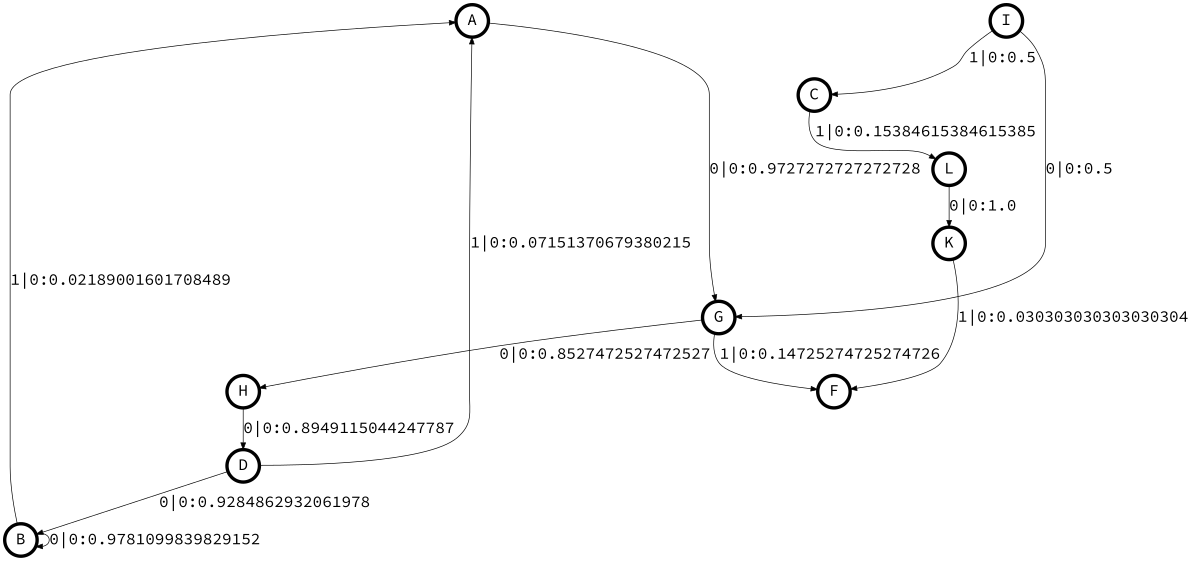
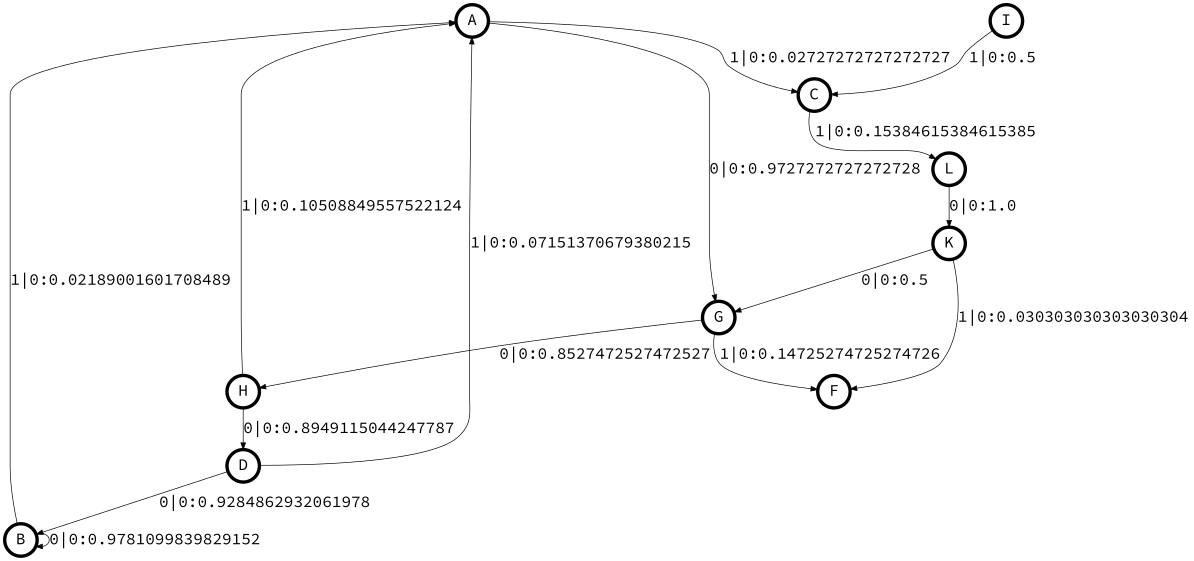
none -> (648, 32)
none -> (241, 121)
(1011, 280) -> (837, 279)
